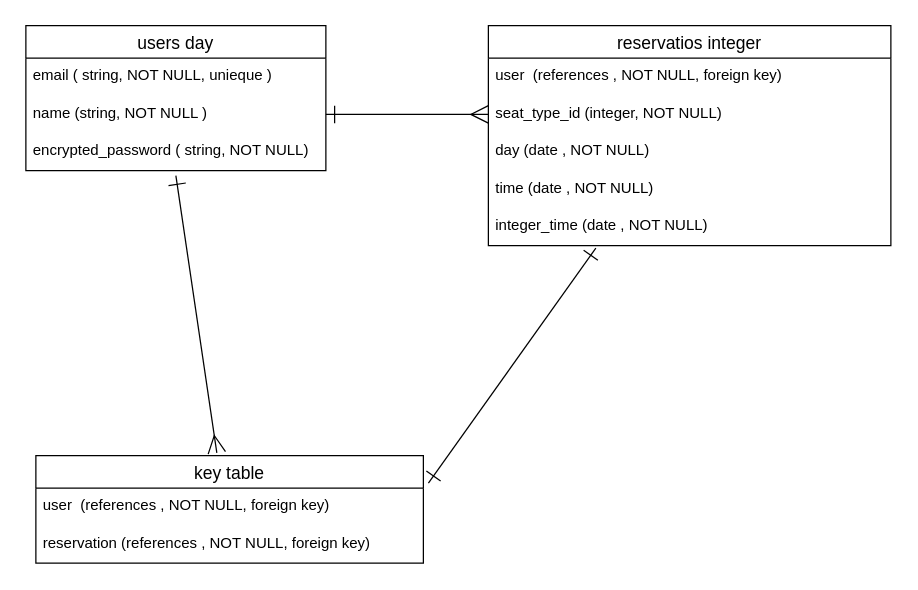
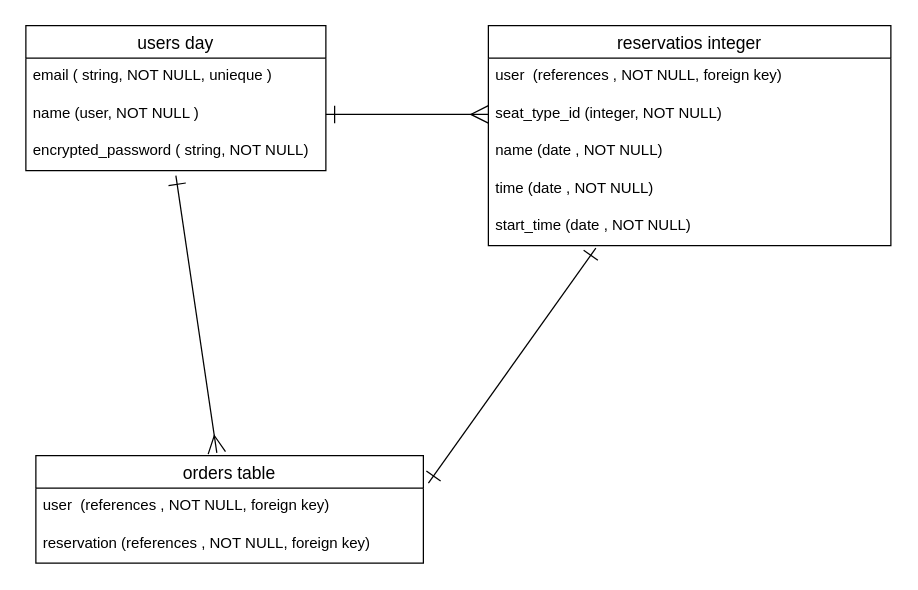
(122, 113) -> (115, 113)
(573, 150) -> (578, 150)
(607, 225) -> (601, 225)
(229, 473) -> (229, 473)
